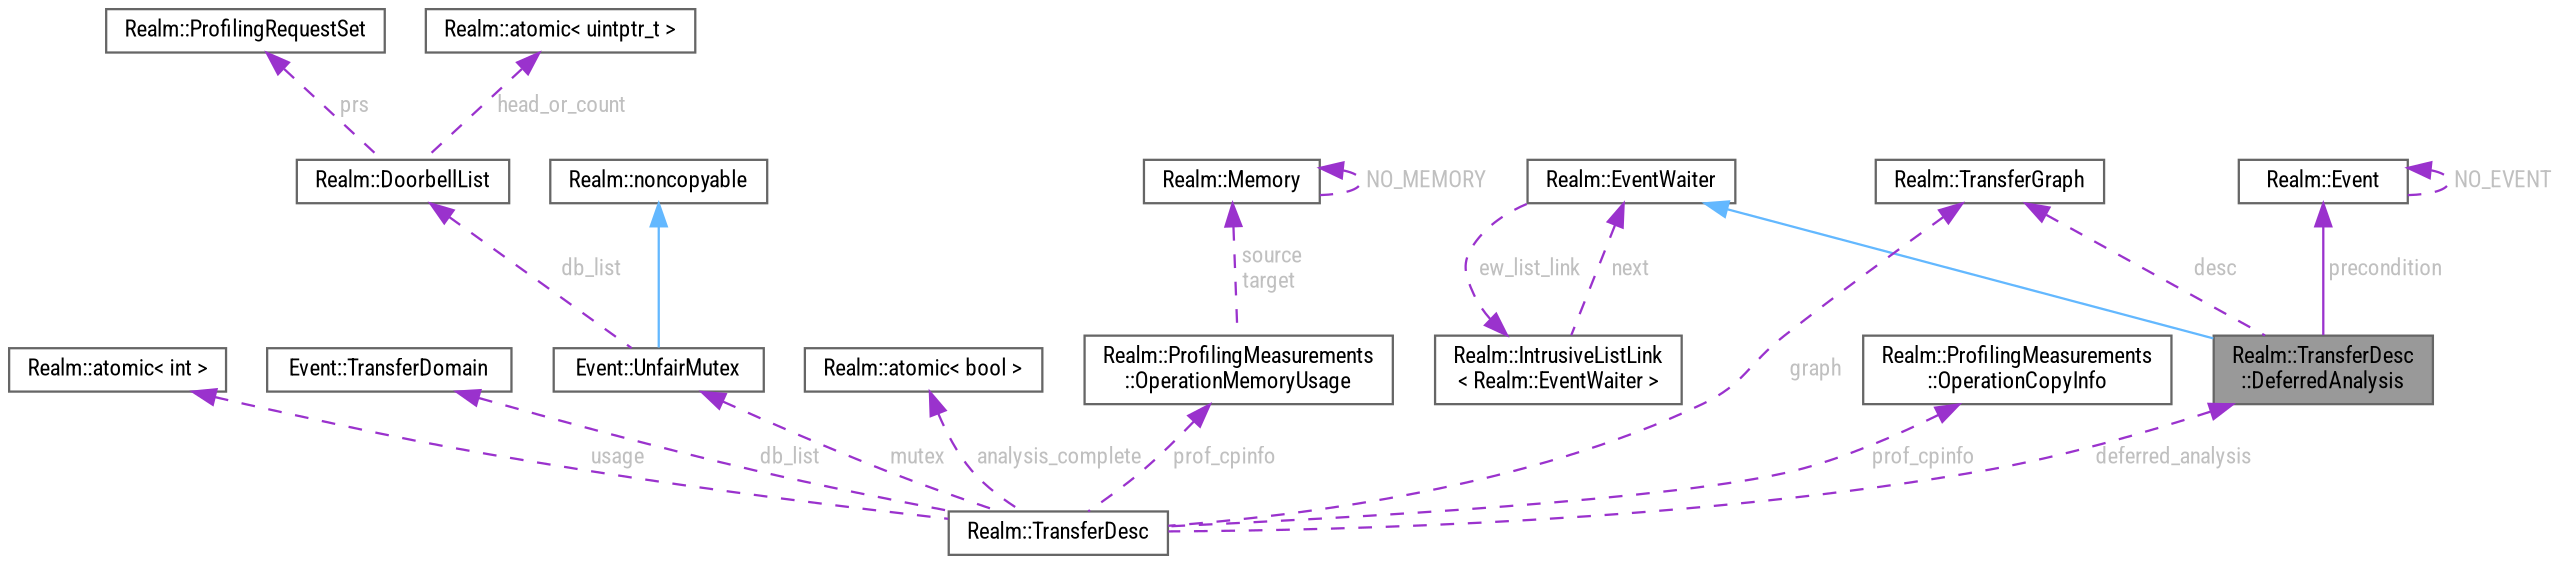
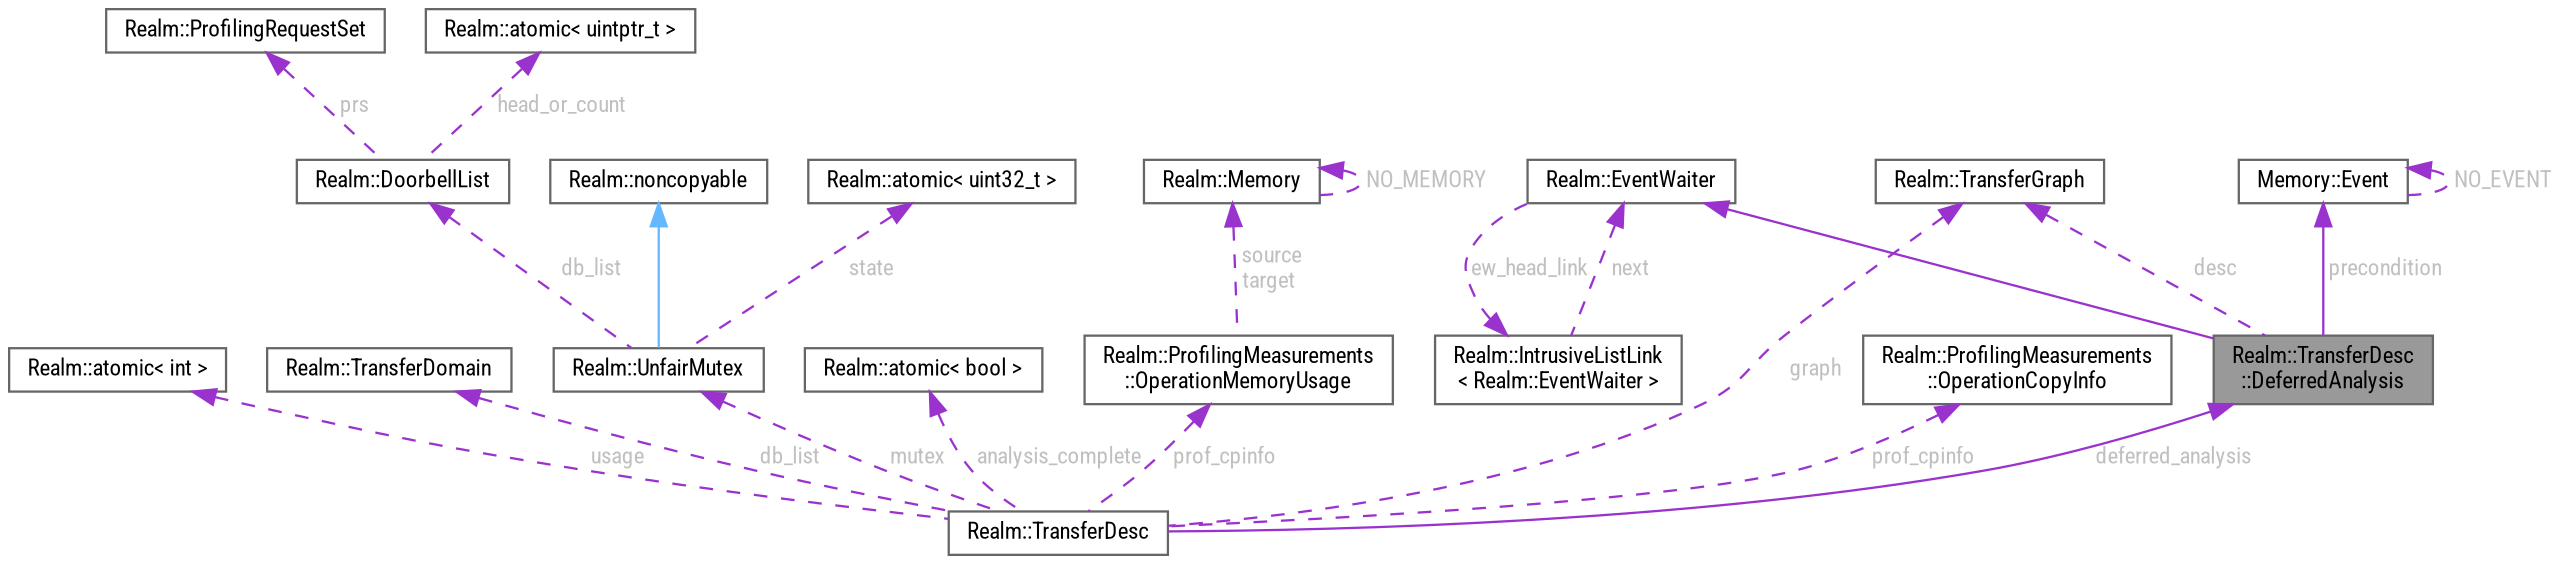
none -> (942, 182)
(2323, 182) -> (2323, 182)
(1528, 269) -> (1528, 269)
(1970, 274) -> (1970, 274)
(389, 370) -> (389, 370)
(659, 370) -> (659, 370)
(1694, 507) -> (1694, 507)
